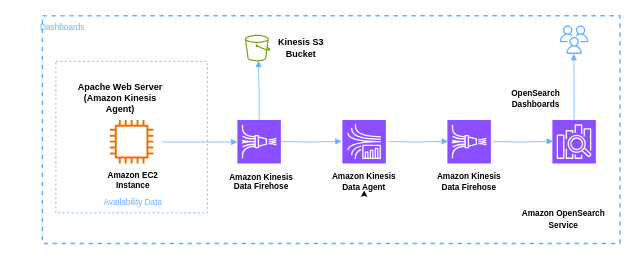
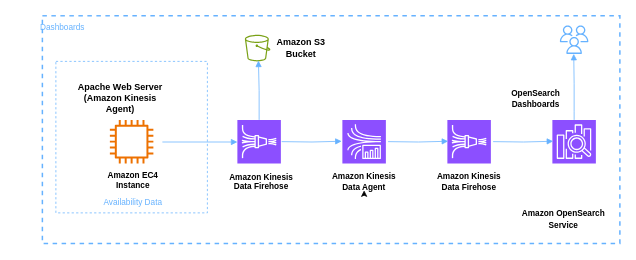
(301, 48) -> (301, 48)
(133, 180) -> (133, 180)
